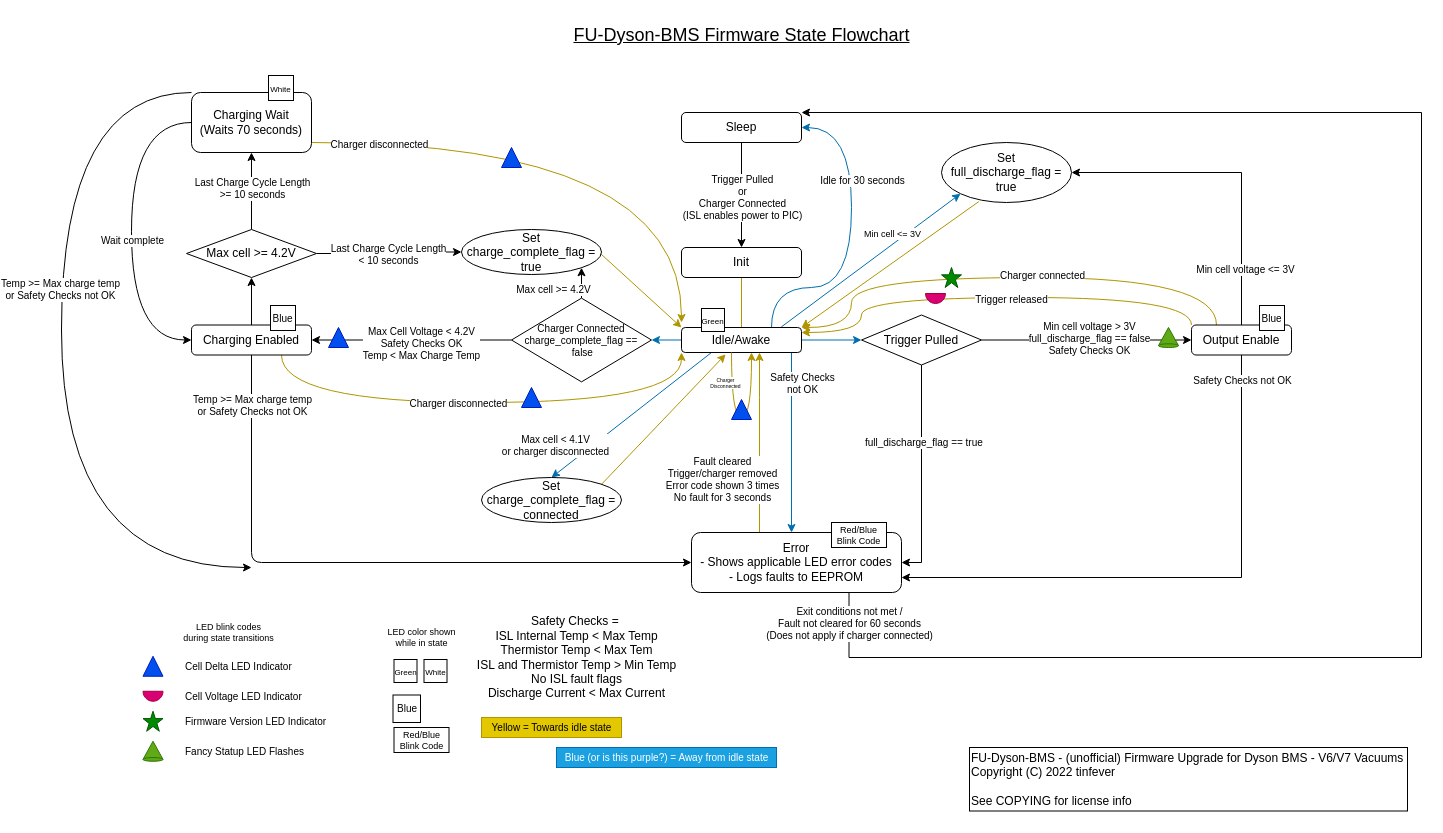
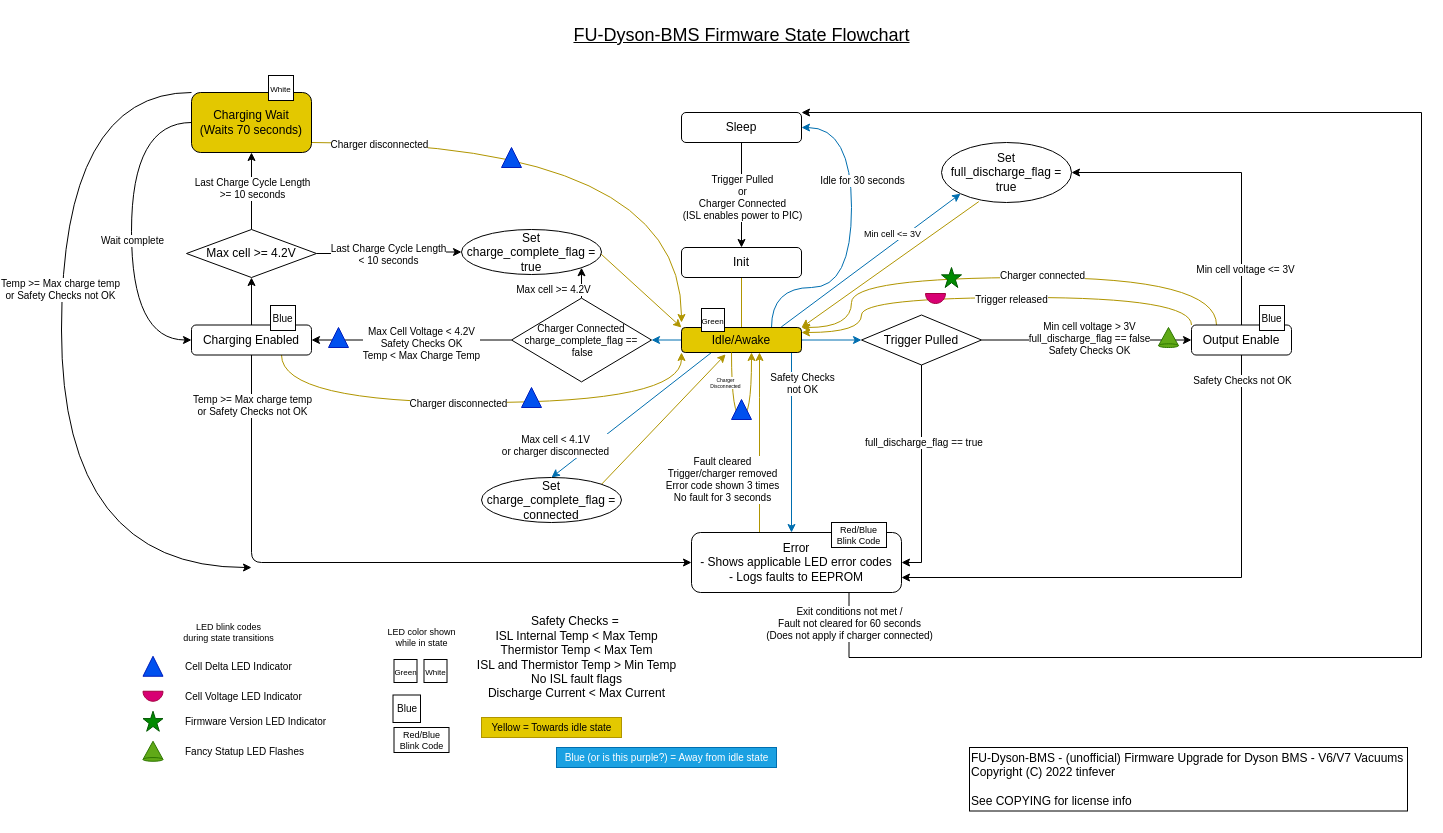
(252, 123) -> (252, 123)
(742, 340) -> (742, 340)
